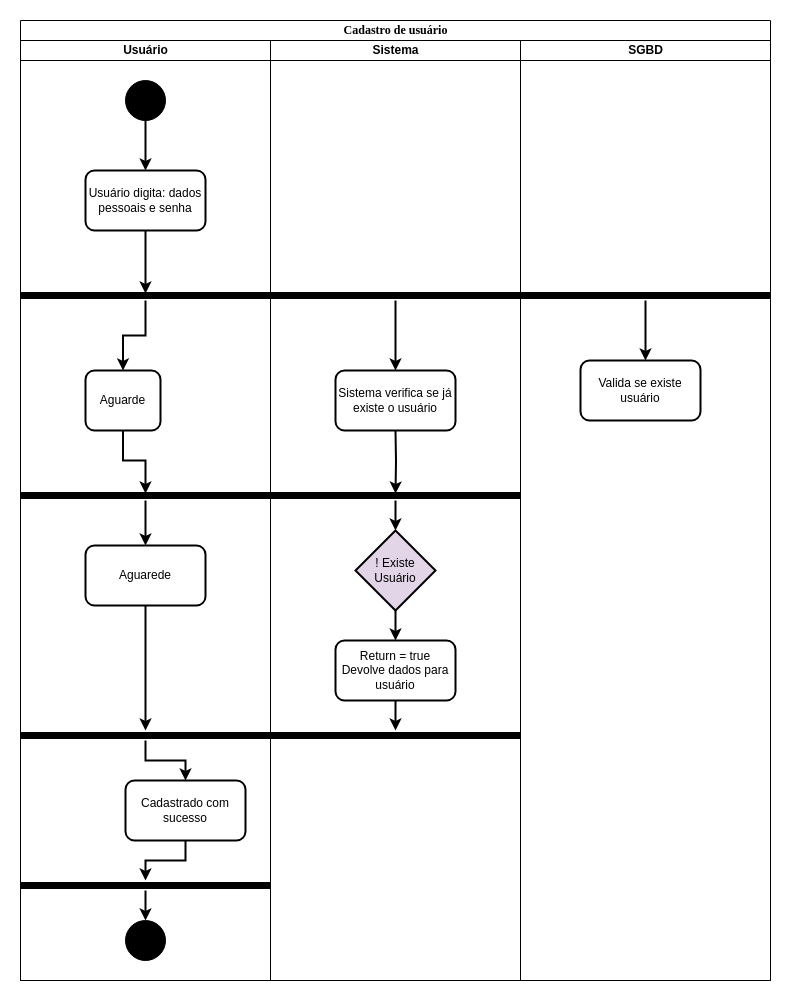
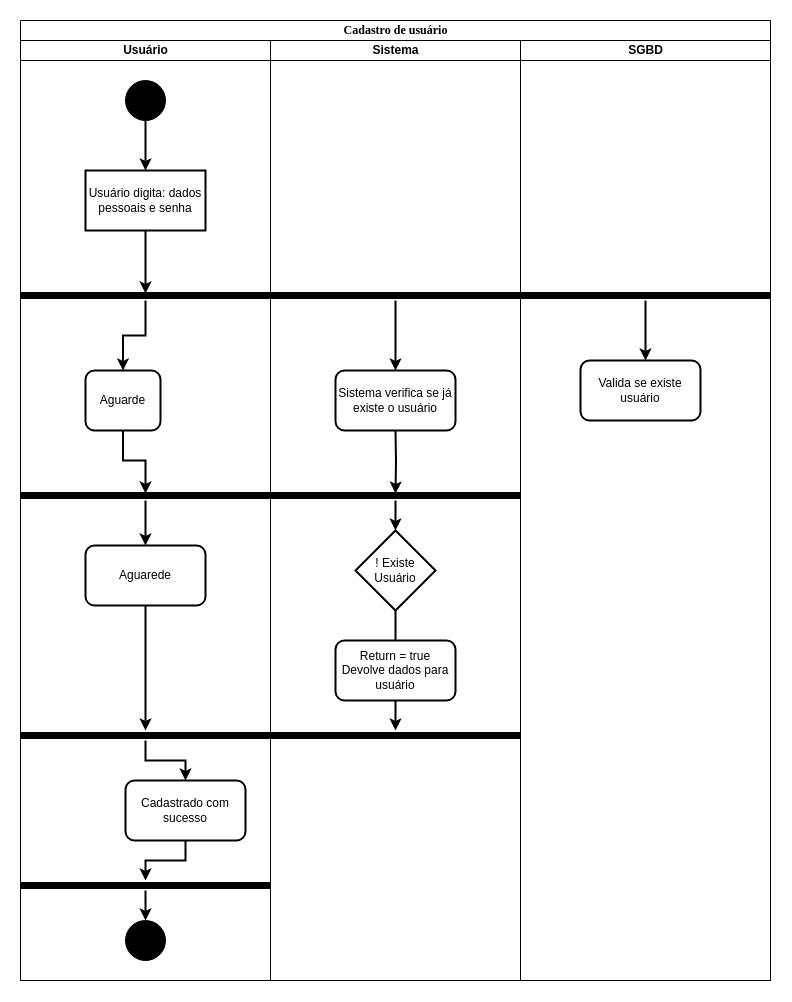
(146, 201) -> (146, 201)
(396, 571) -> (396, 571)
(396, 630) -> (396, 632)
